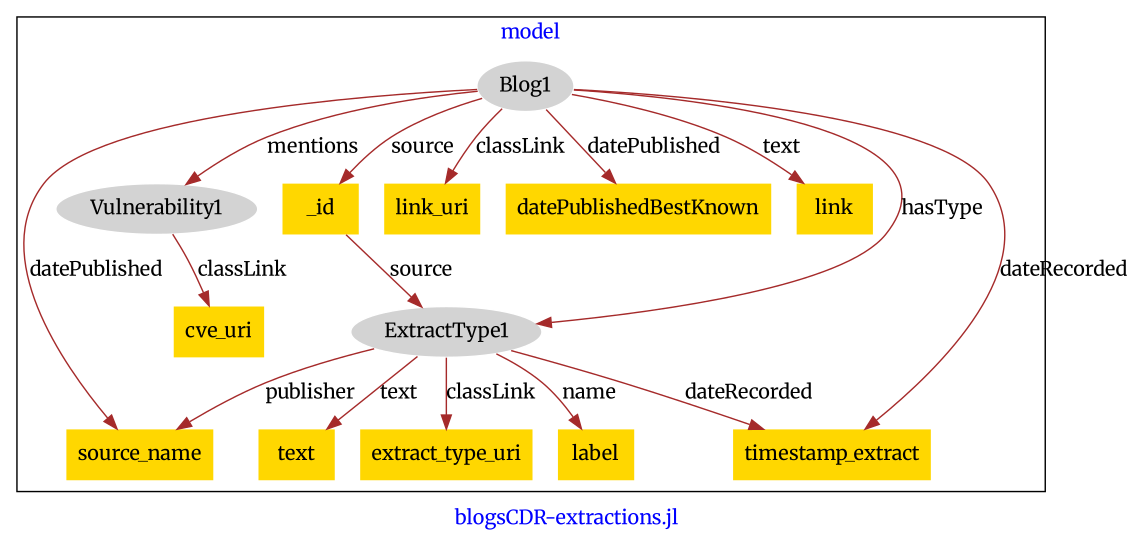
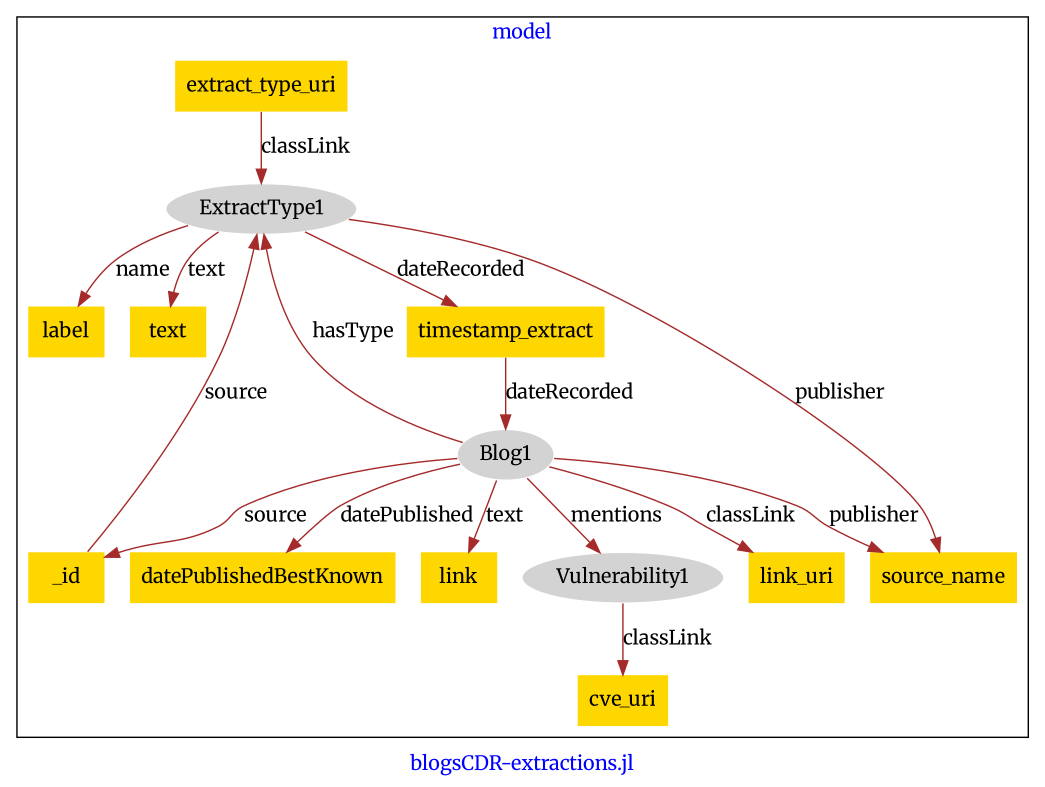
(928, 145) -> (506, 386)
(96, 270) -> (874, 516)
(446, 386) -> (261, 141)
